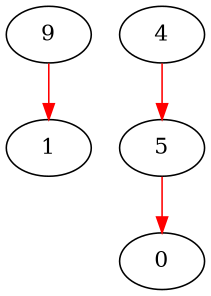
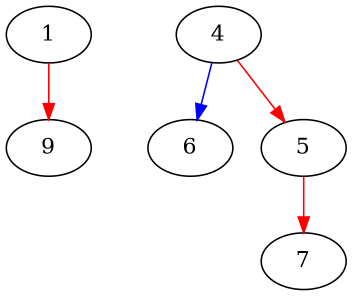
(49, 84) -> (49, 84)
none -> (190, 148)
(162, 261) -> (304, 261)
